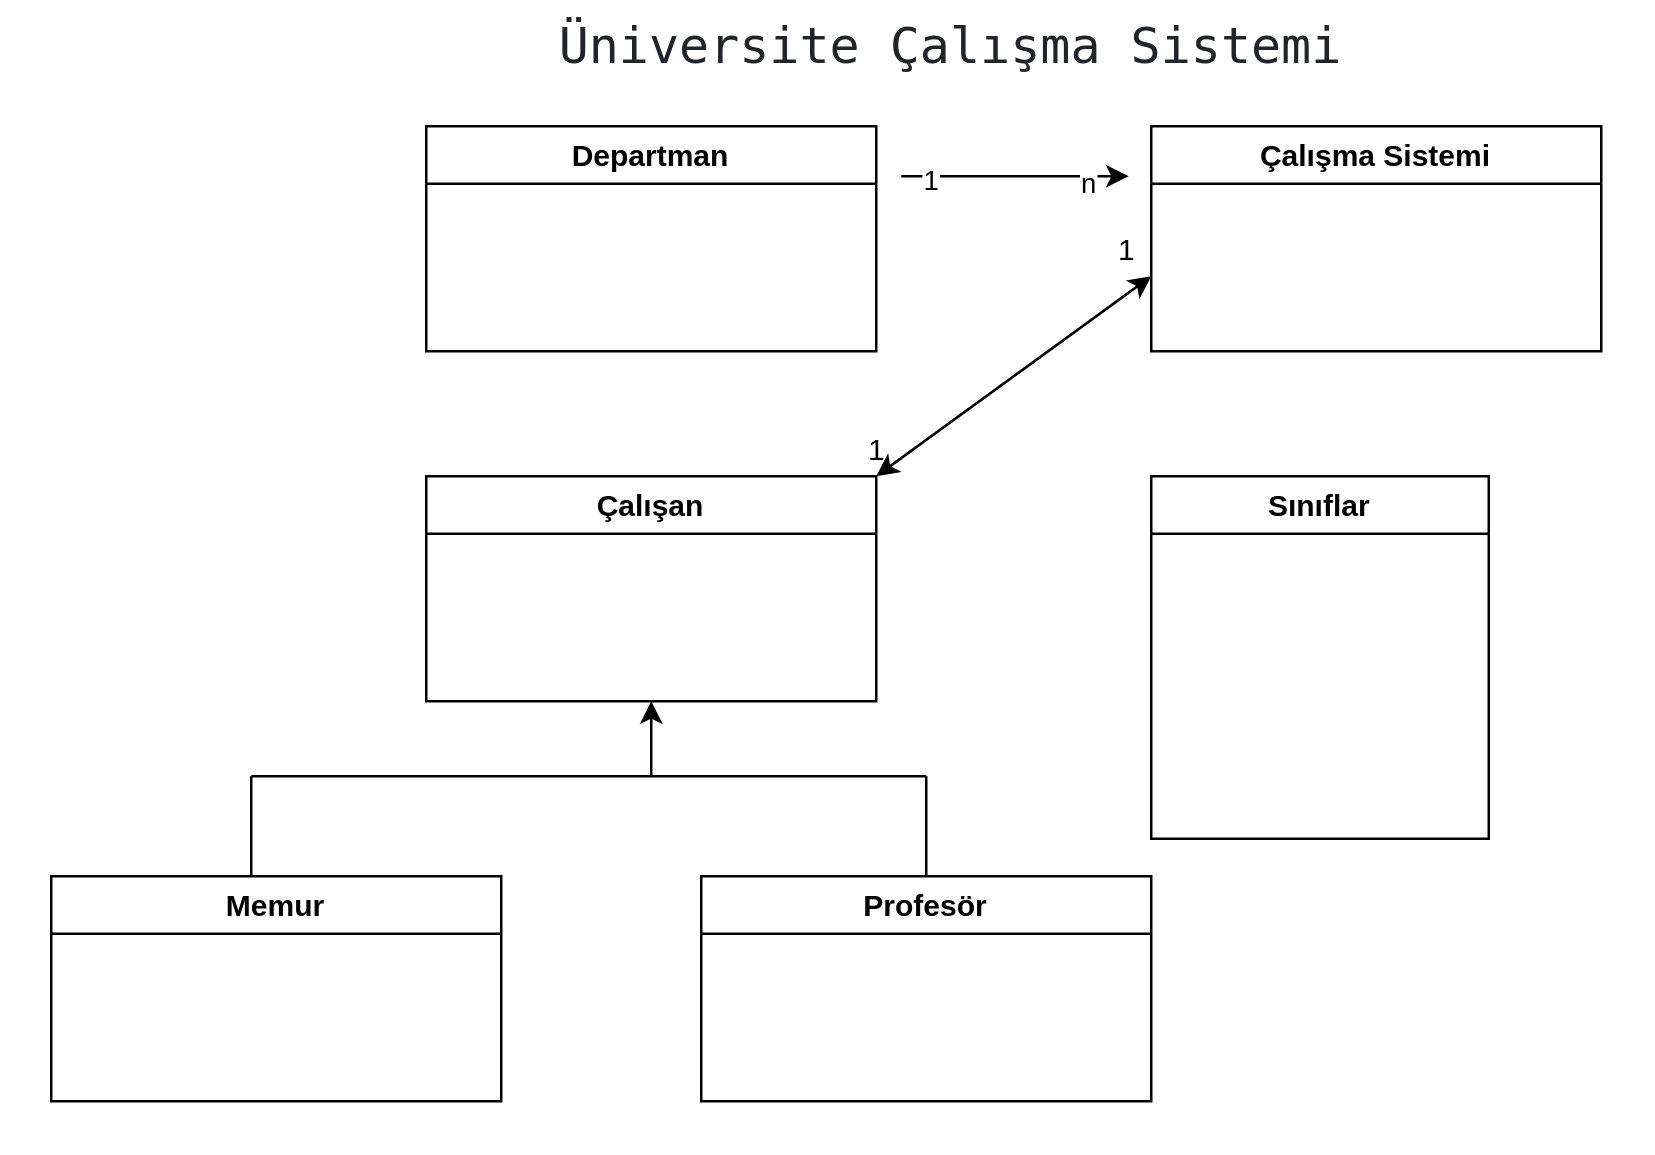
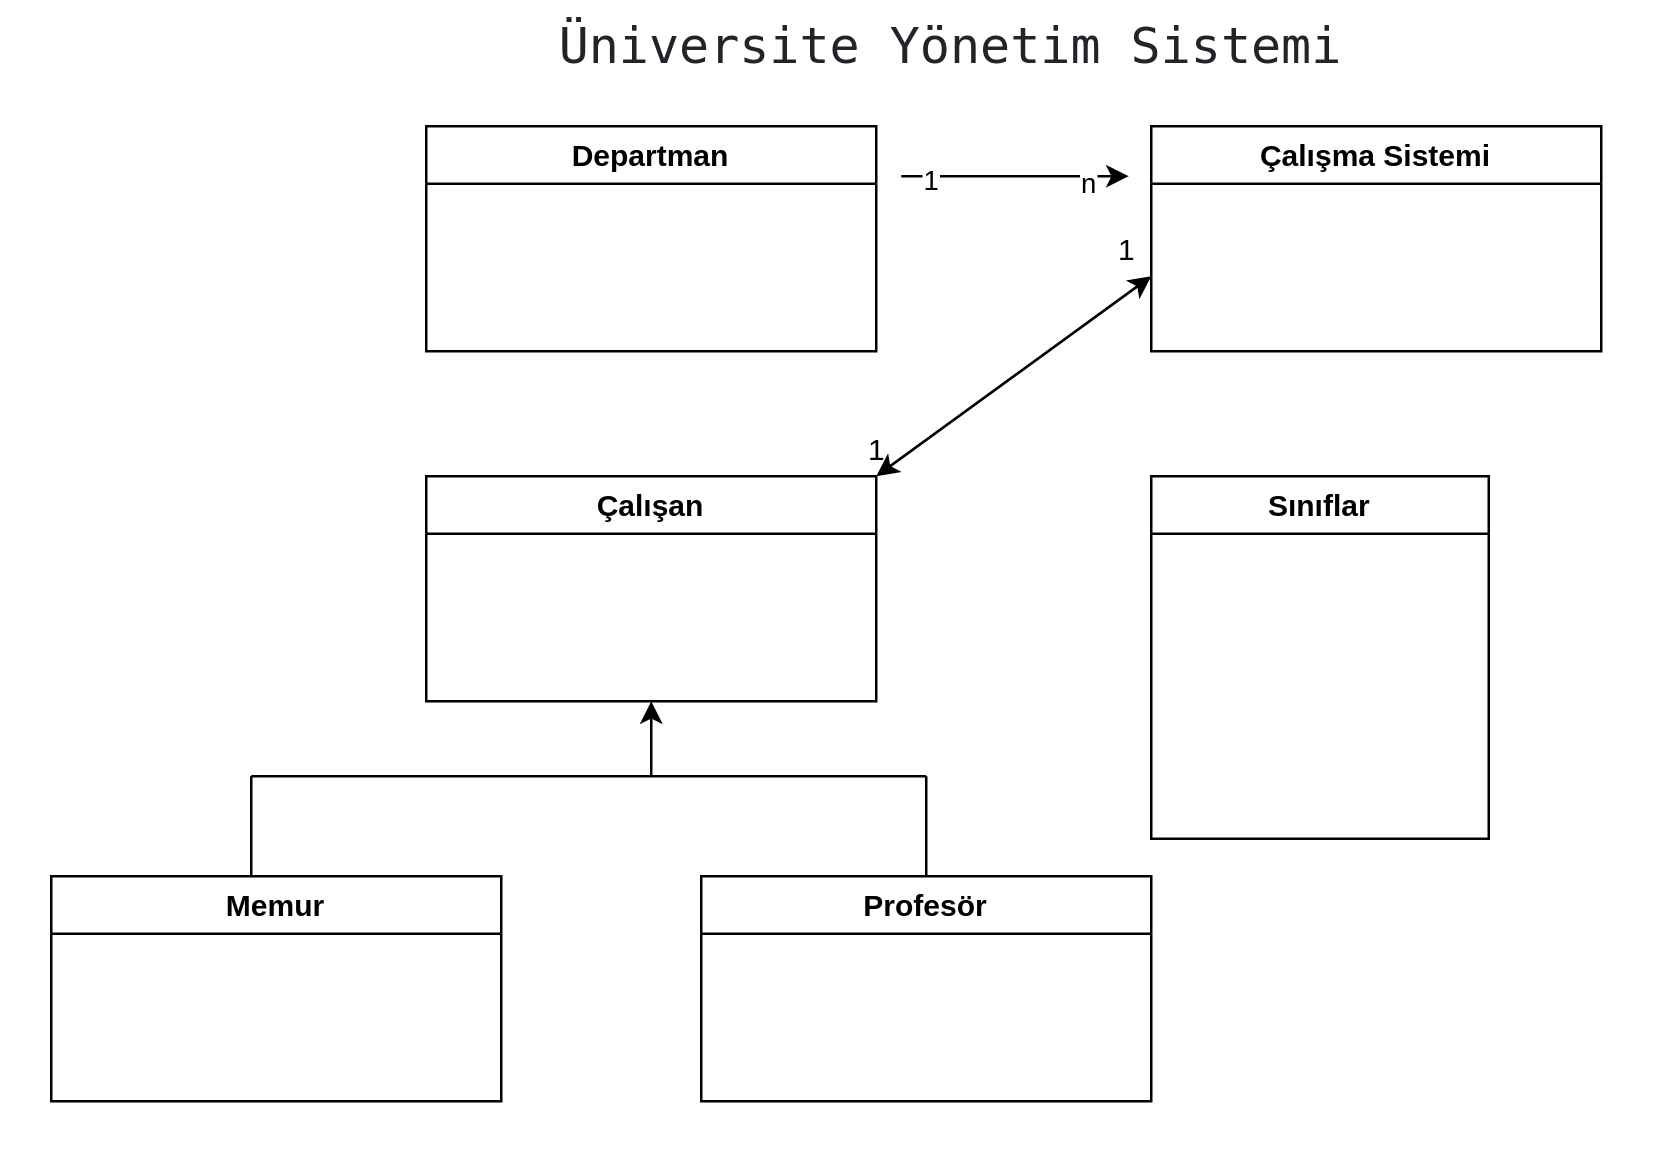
(951, 54) -> (951, 54)
